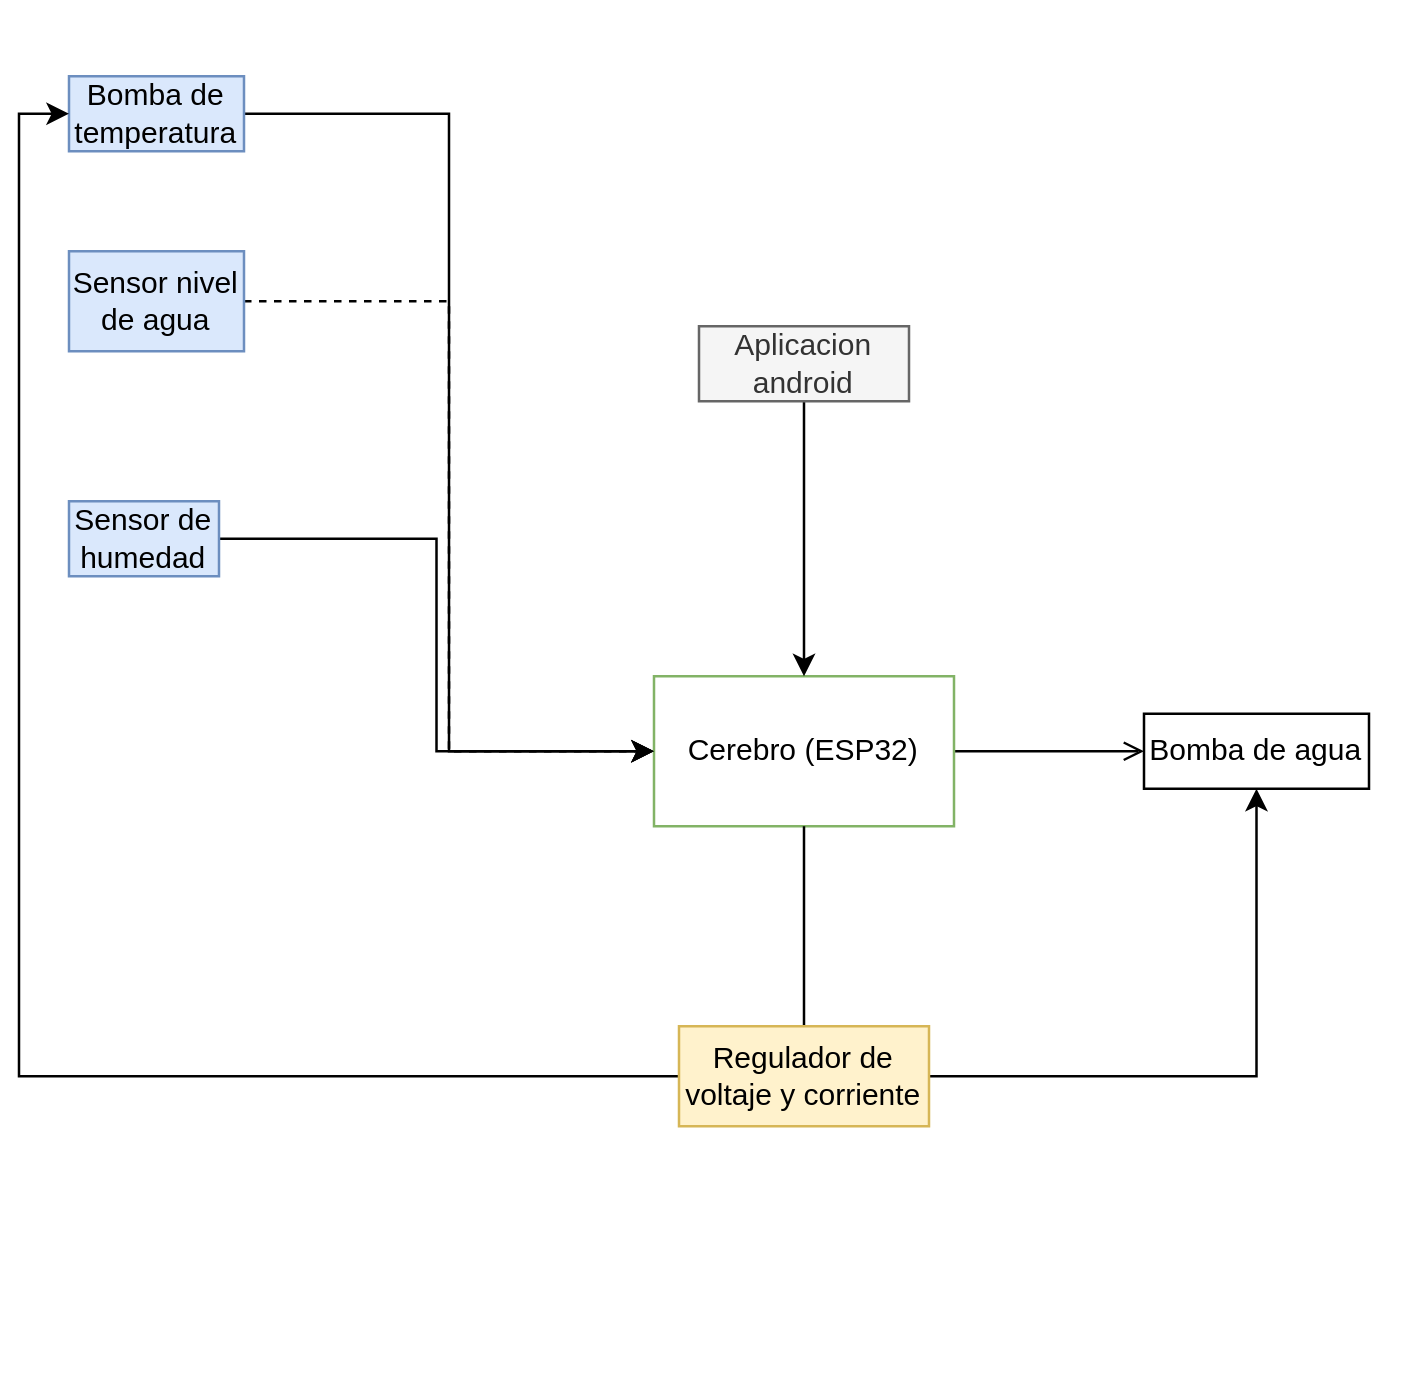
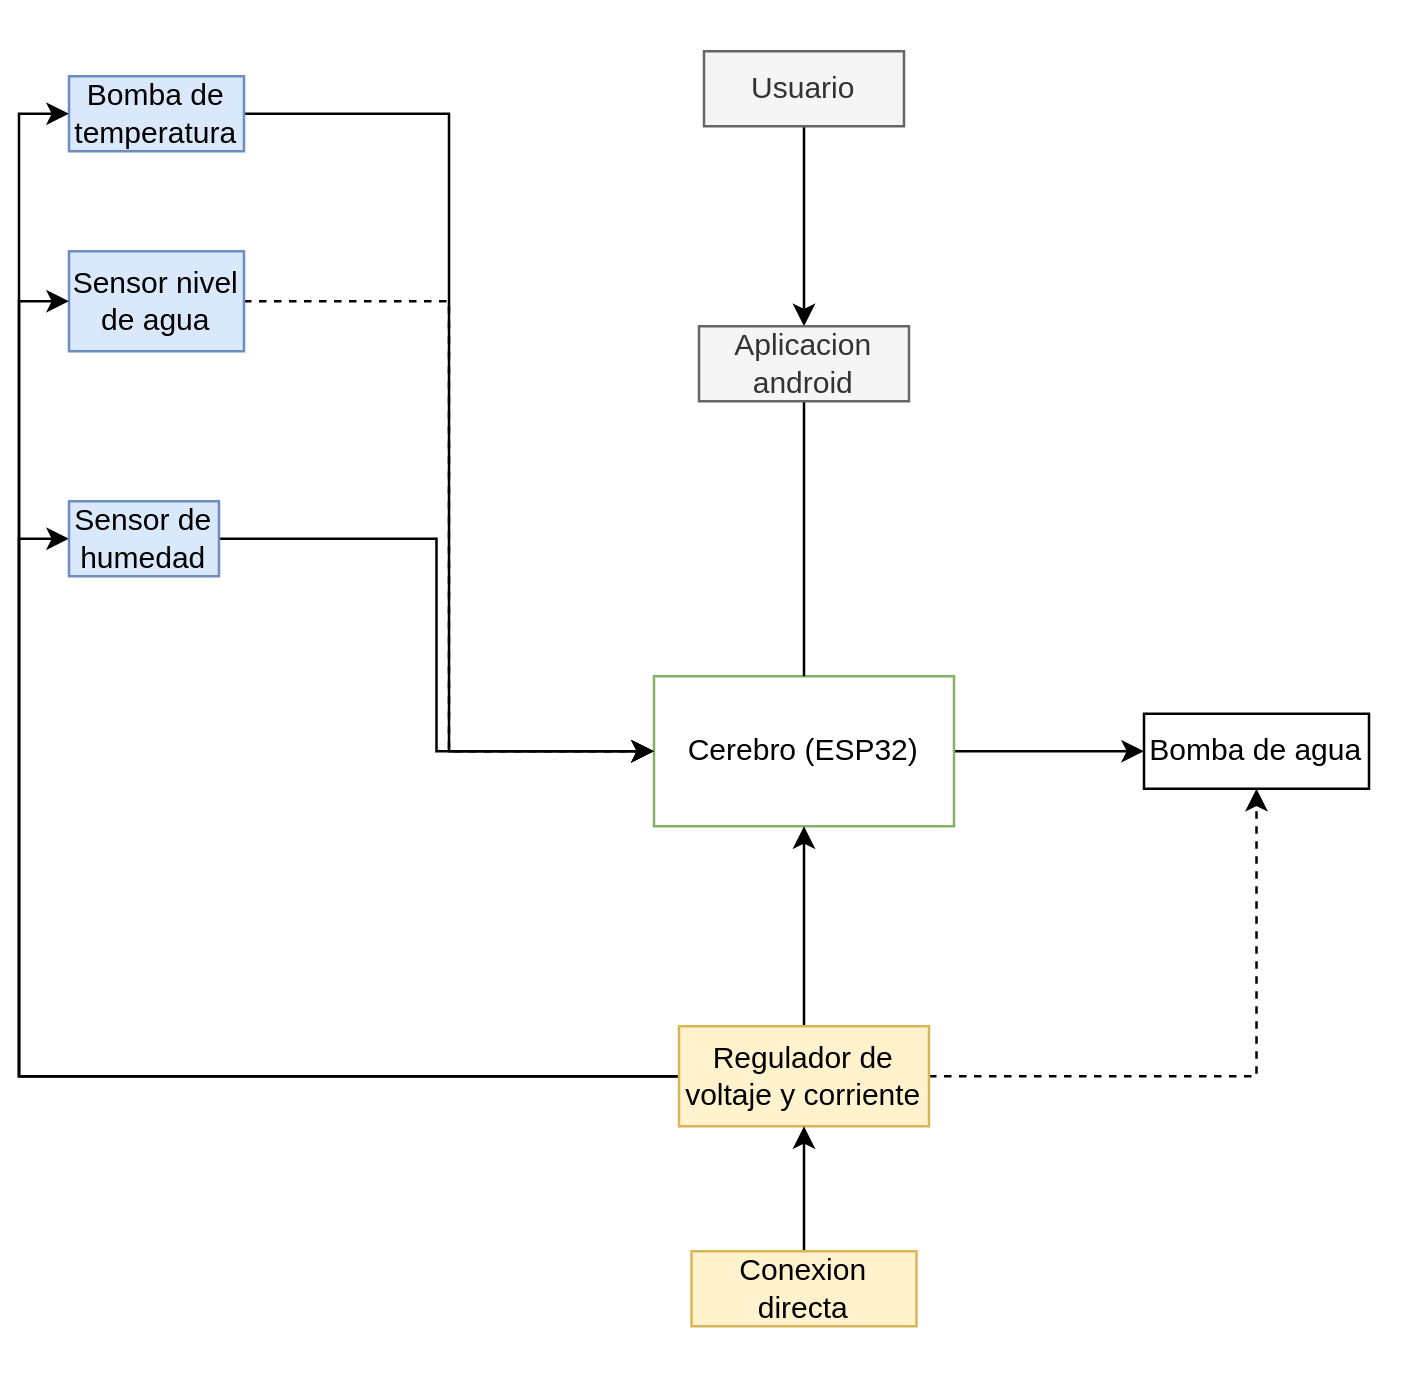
none -> (804, 89)
none -> (804, 218)
none -> (37, 301)
none -> (37, 539)
(804, 658) -> (804, 665)
(1130, 751) -> (1126, 751)
(804, 837) -> (804, 844)
(1230, 1076) -> (1230, 1076)
none -> (804, 1197)
none -> (804, 1289)
